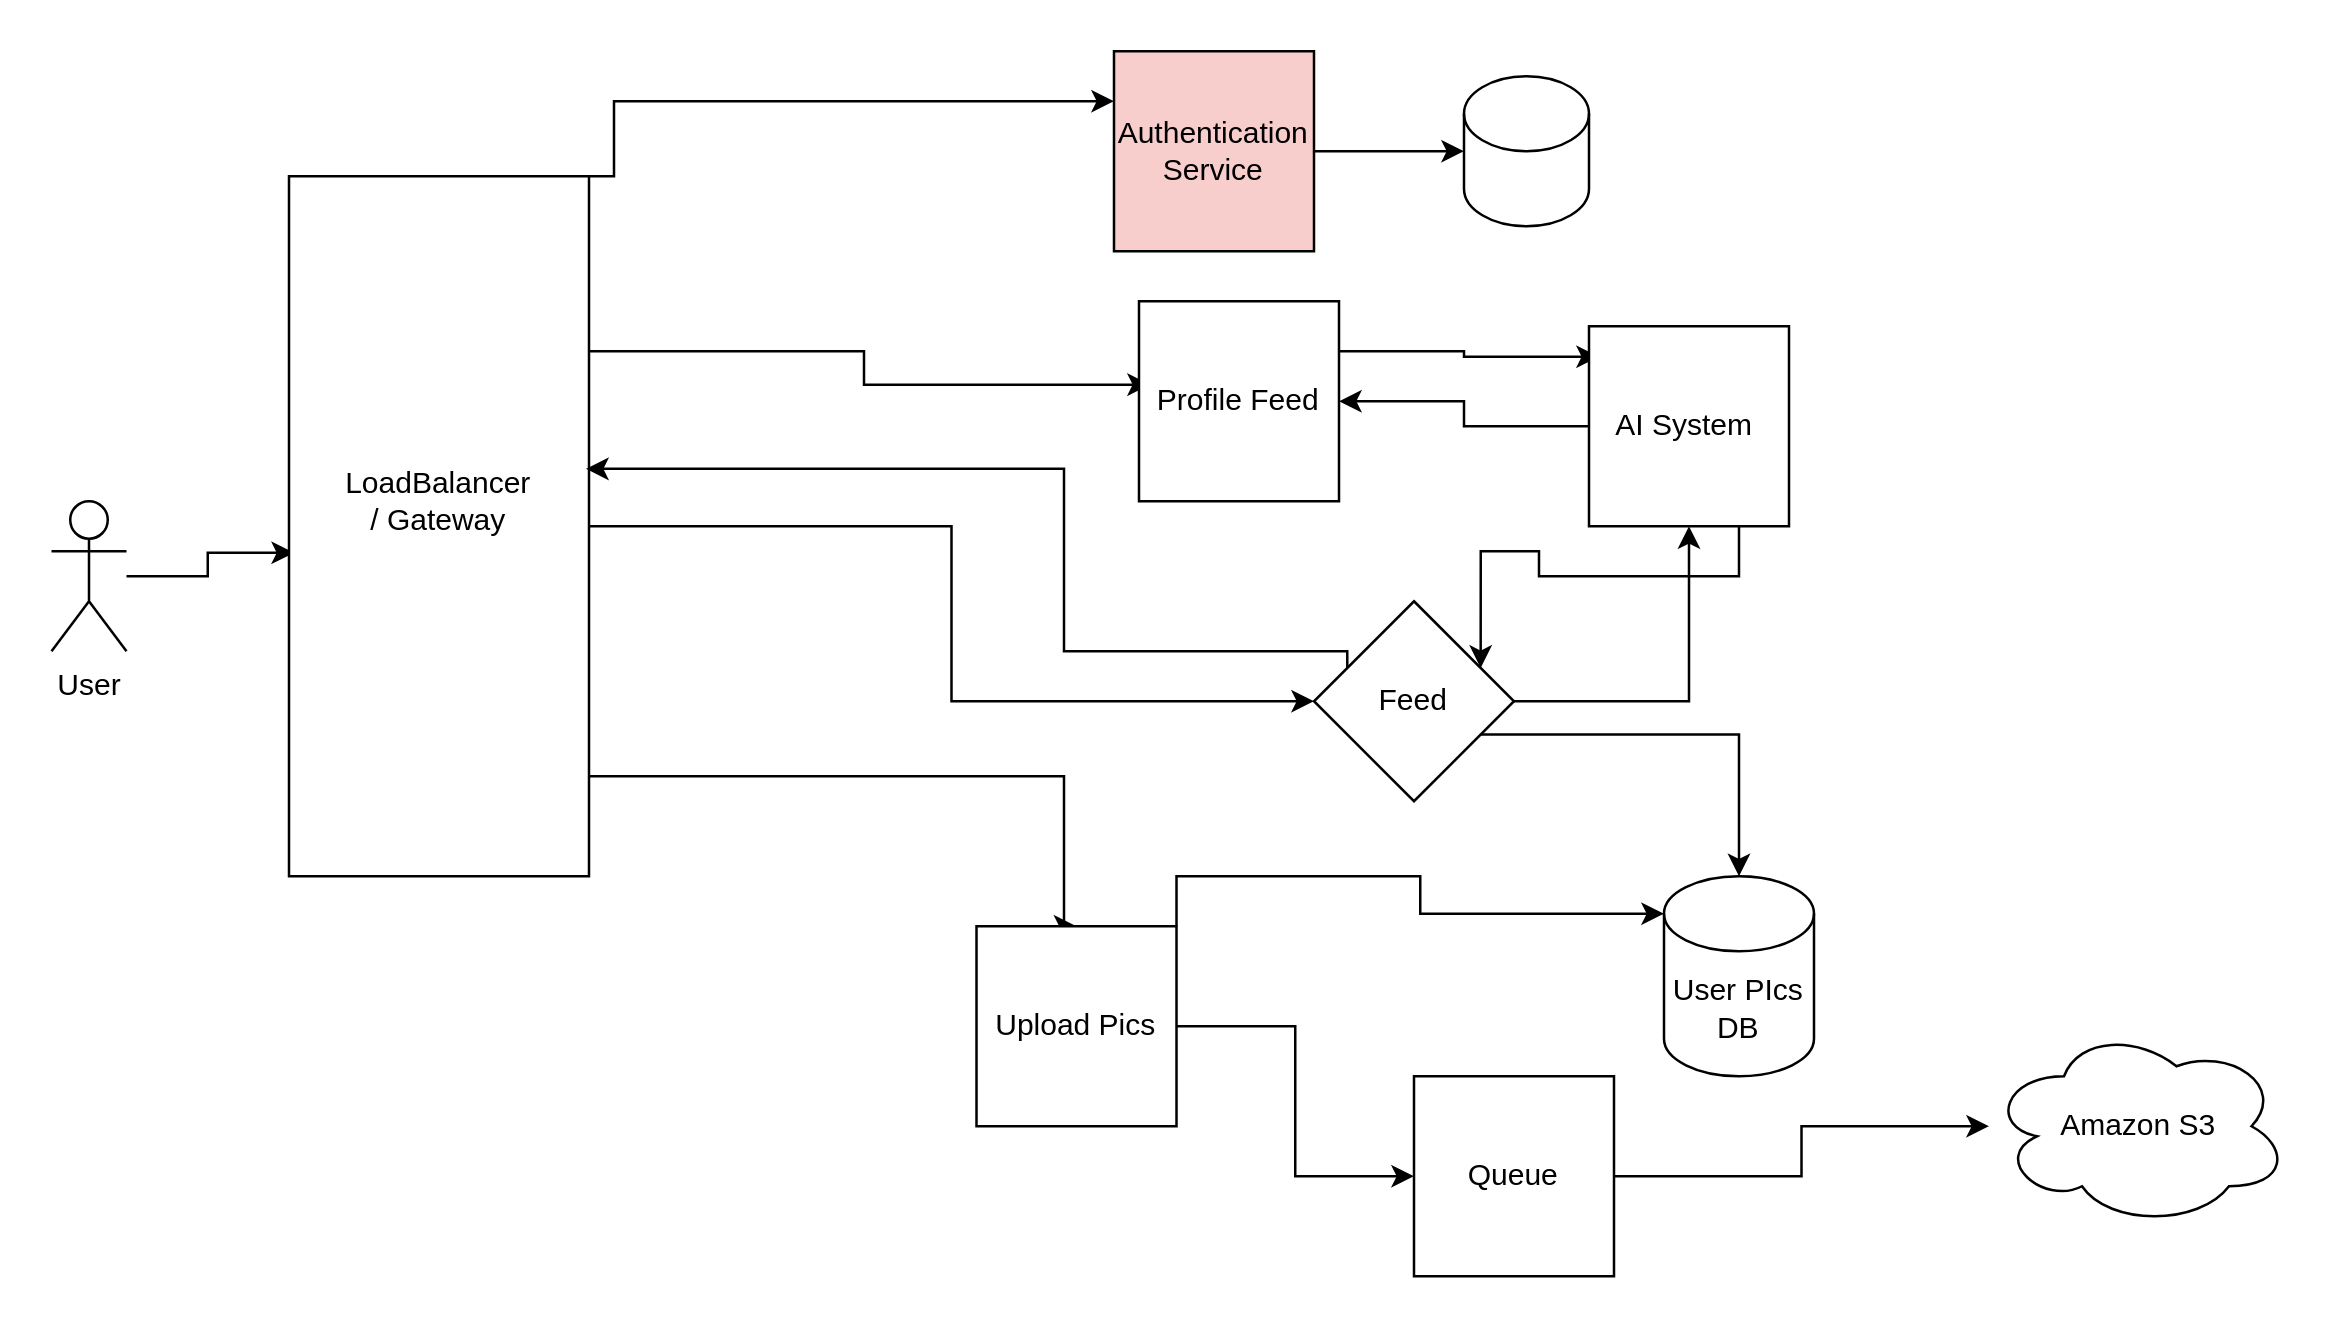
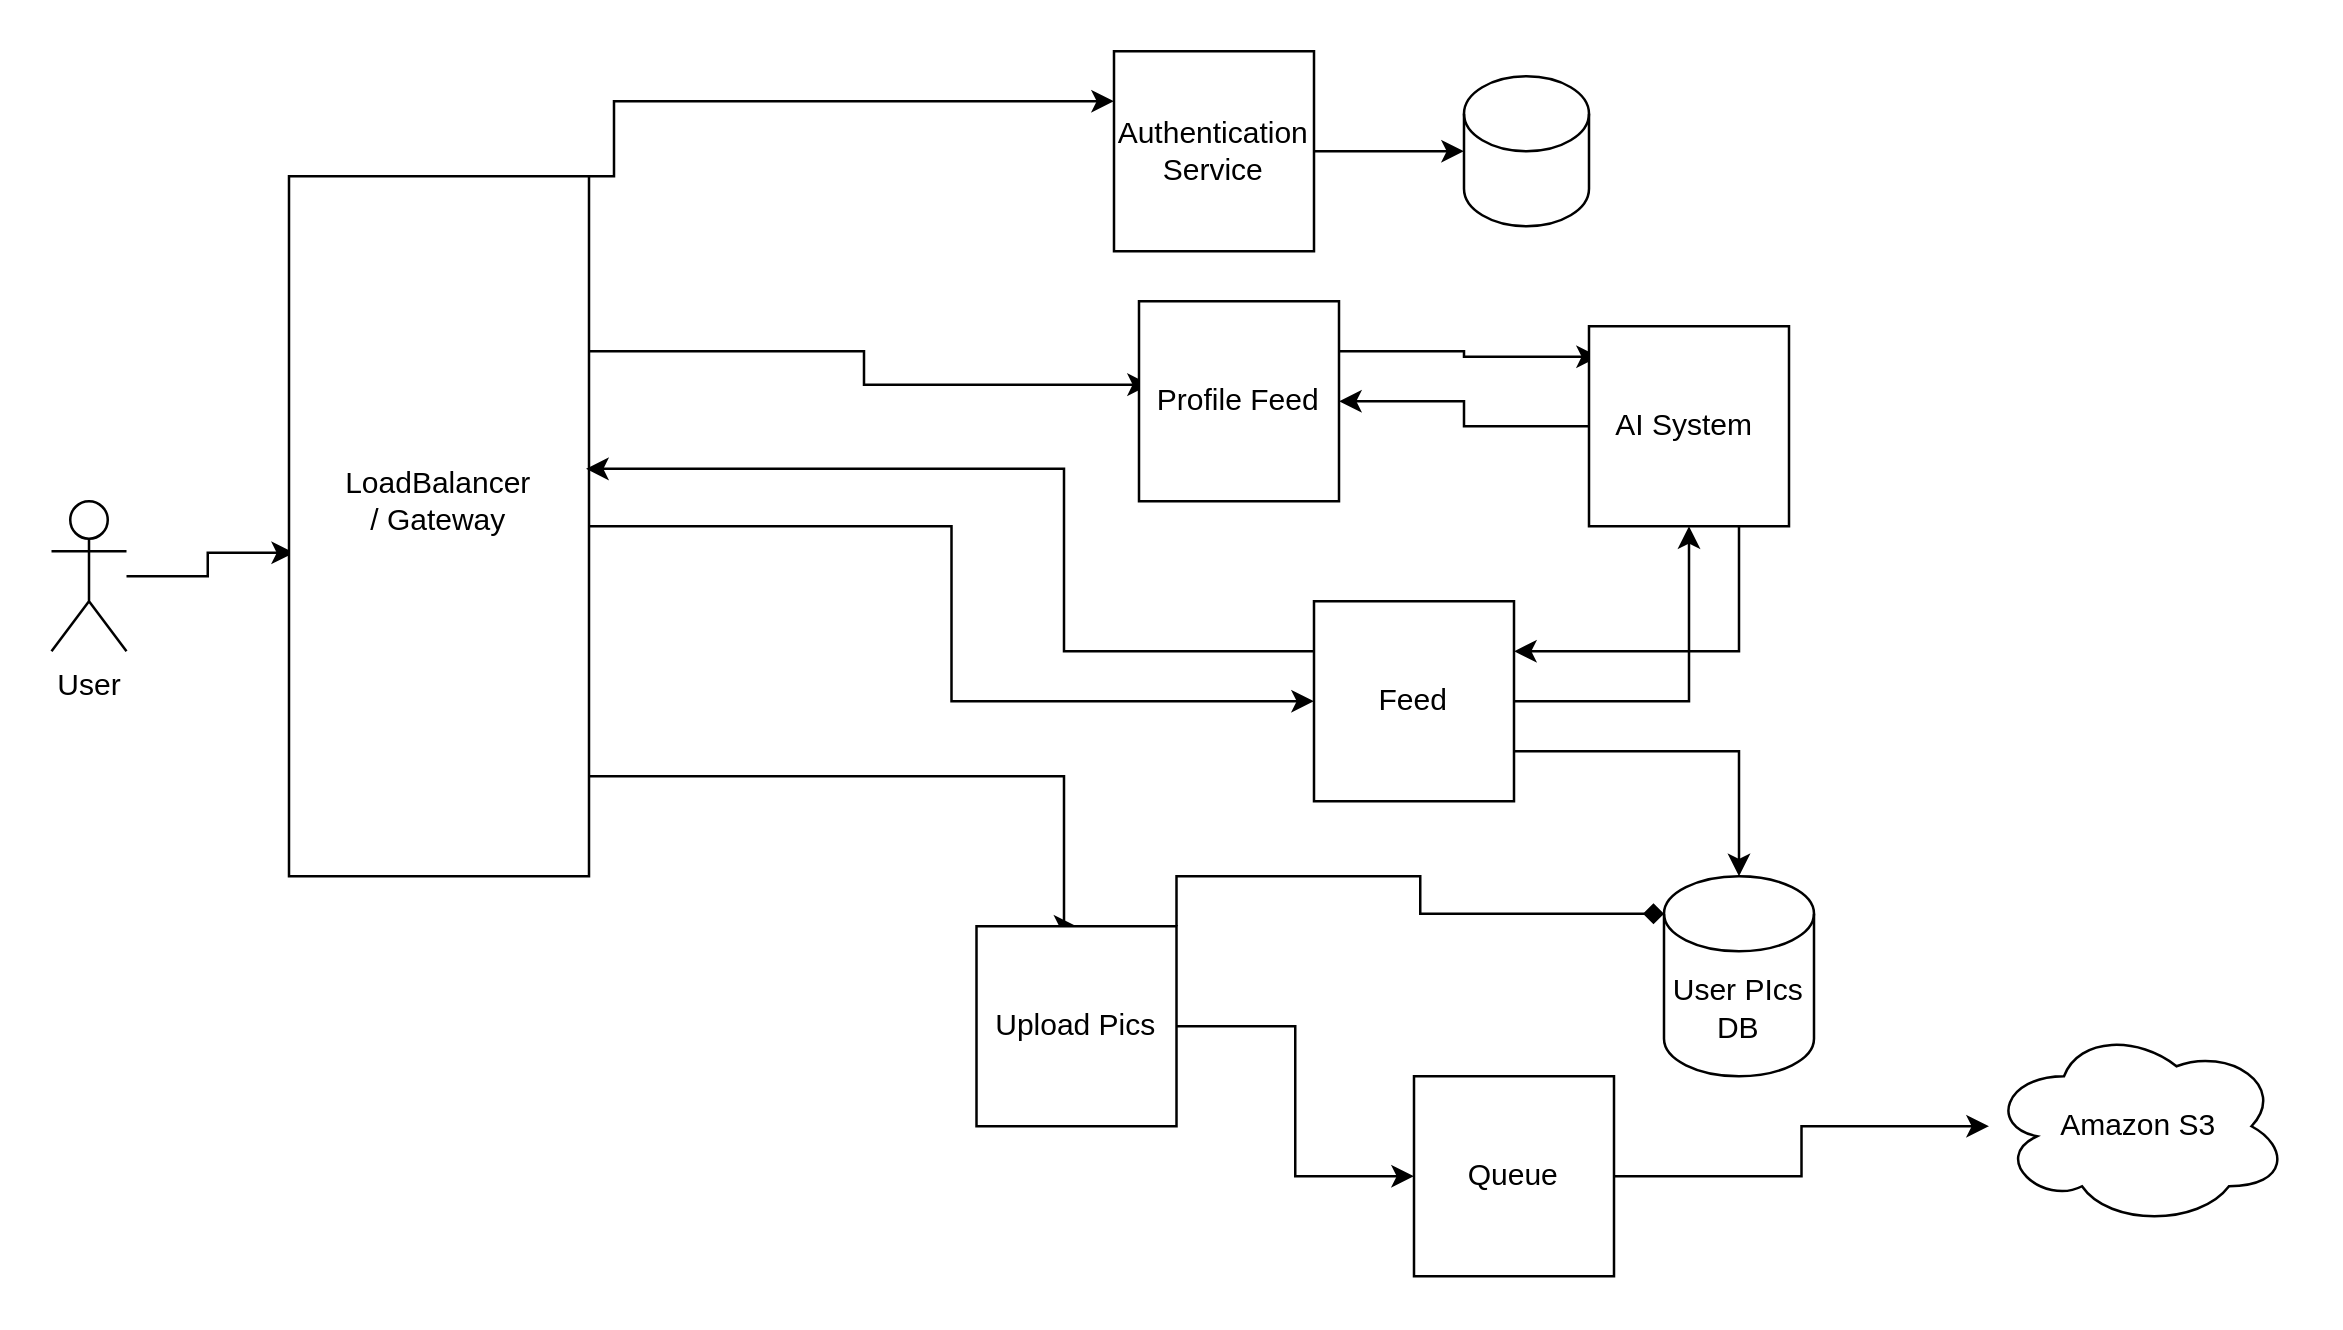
(1214, 151) -> (1214, 151)
(1414, 701) -> (1414, 701)
(1645, 914) -> (1643, 914)
